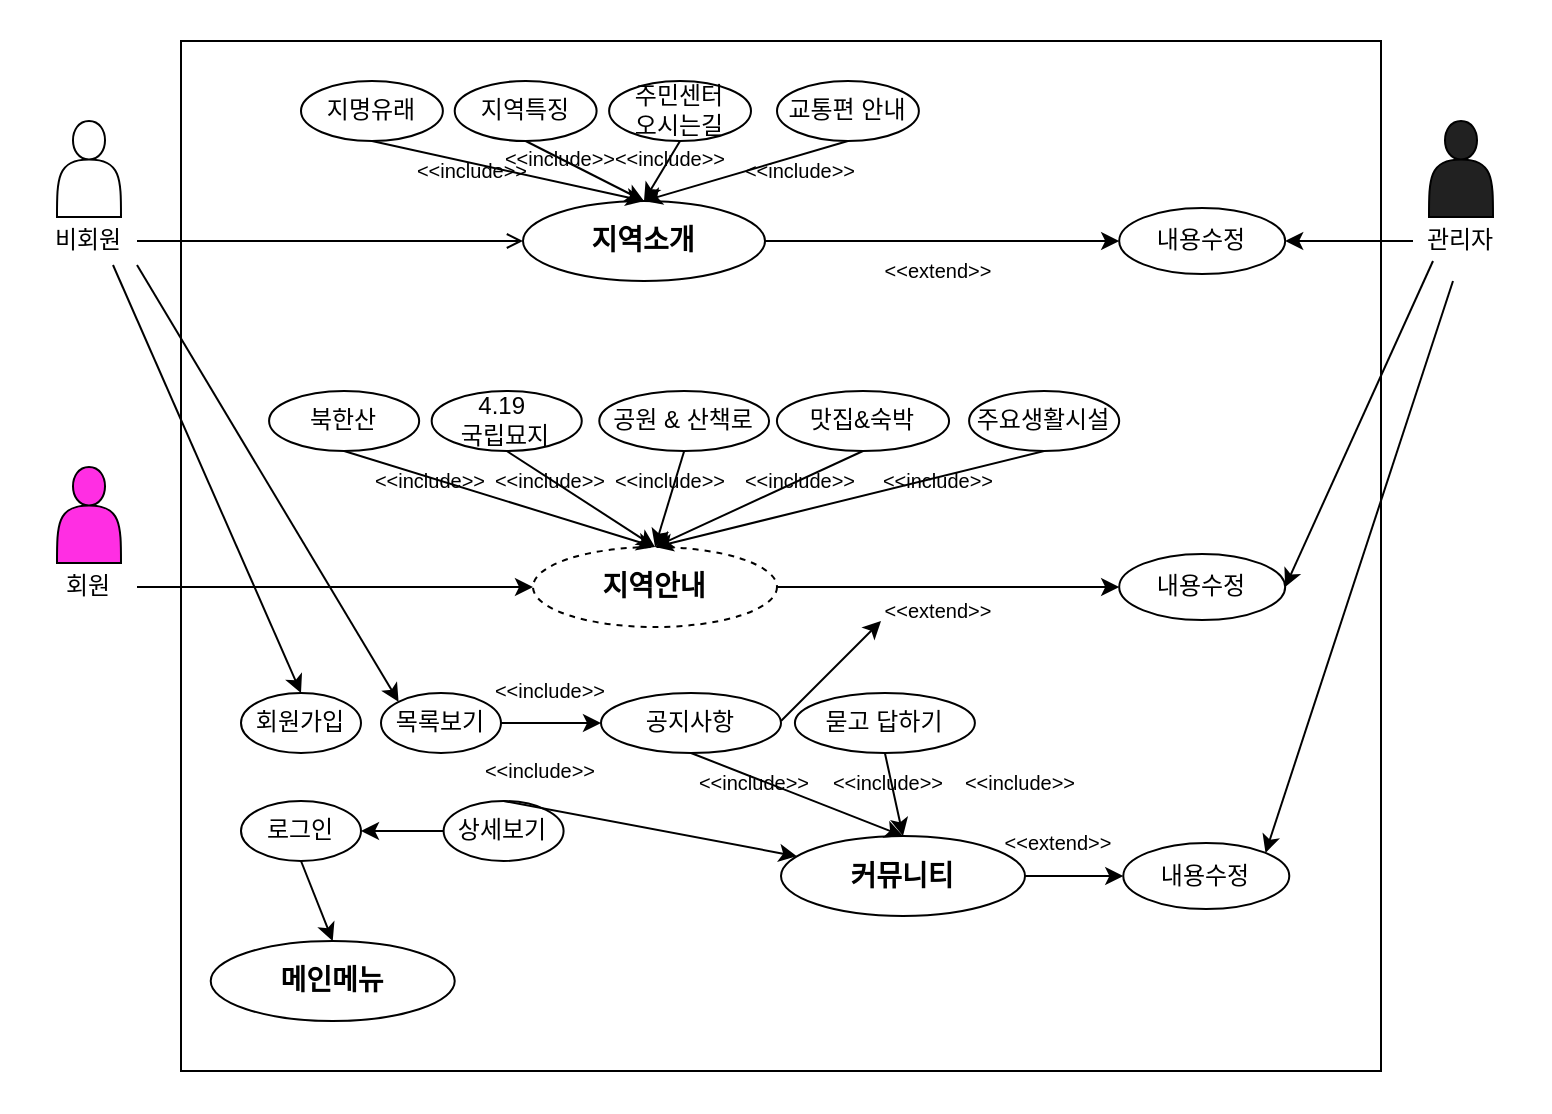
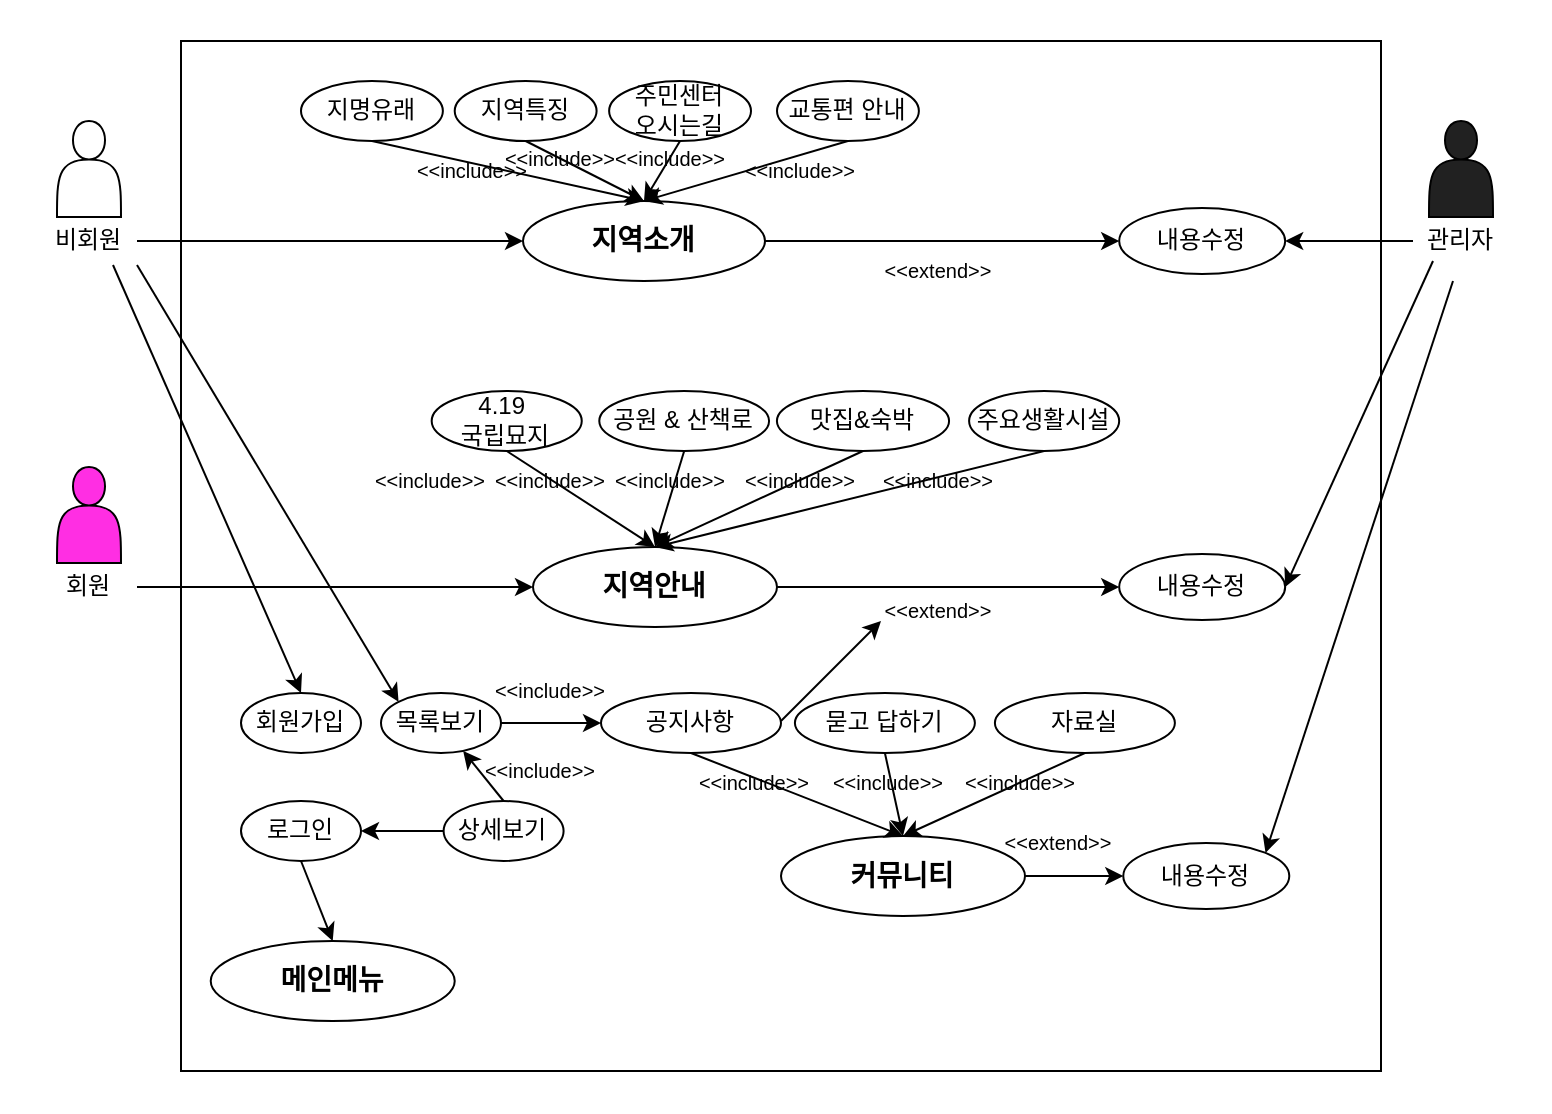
(511, 241) -> (508, 241)
(344, 421) -> none
(493, 497) -> none
(655, 587) -> (655, 587)
none -> (1085, 723)
none -> (1000, 792)
(643, 827) -> (488, 781)
